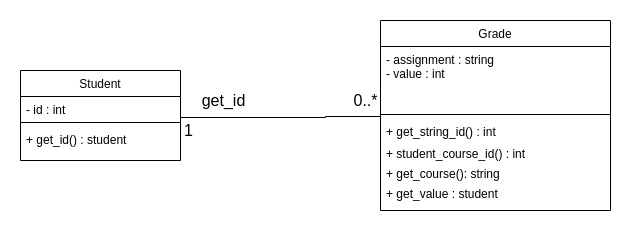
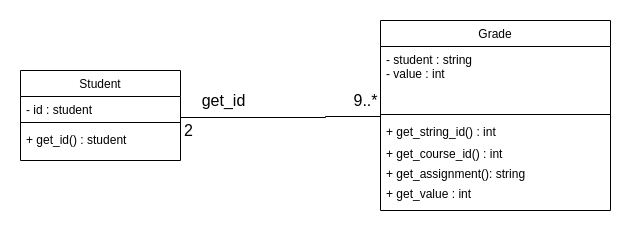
(447, 60) -> (439, 60)
(366, 101) -> (366, 101)
(50, 110) -> (65, 110)
(189, 131) -> (189, 131)
(467, 154) -> (454, 154)
(454, 174) -> (466, 174)
(449, 194) -> (434, 194)
